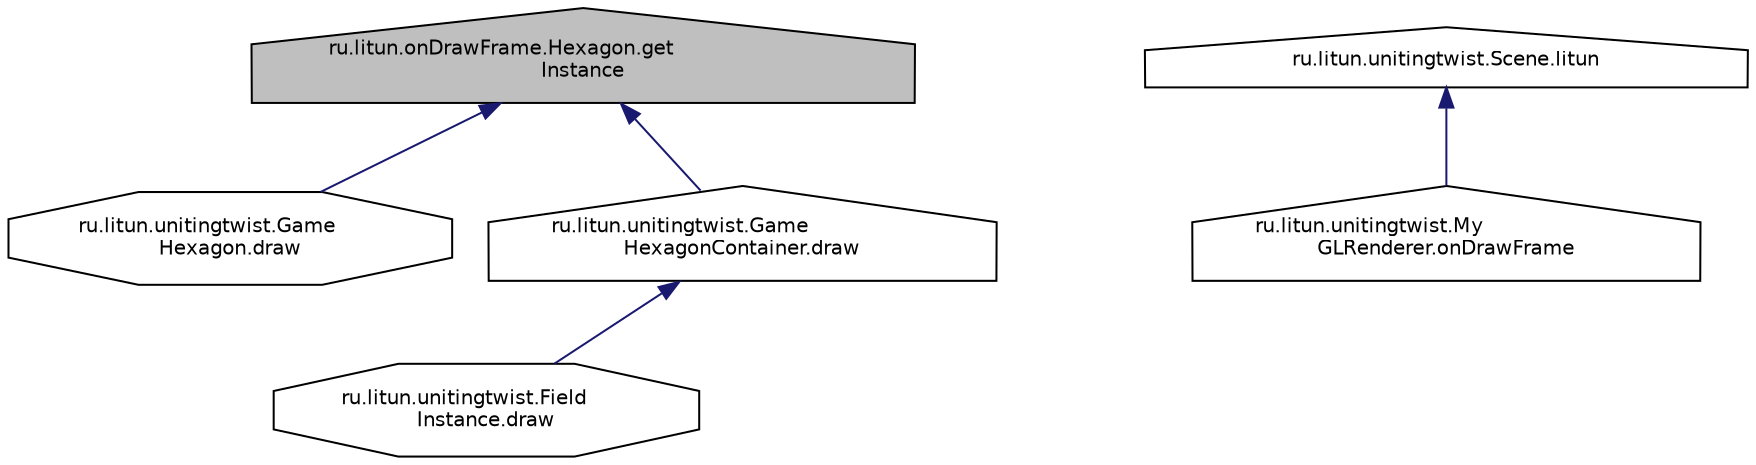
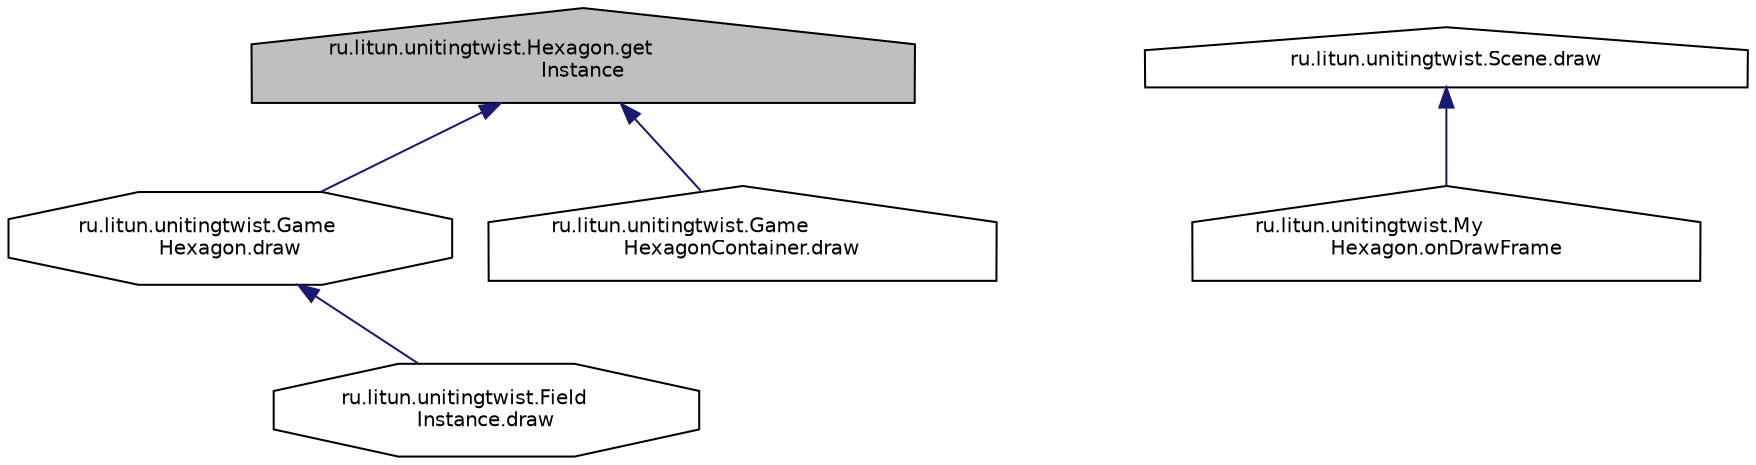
(583, 60) -> (583, 60)
(1446, 60) -> (1446, 60)
(1446, 238) -> (1446, 238)
(608, 329) -> (367, 330)
